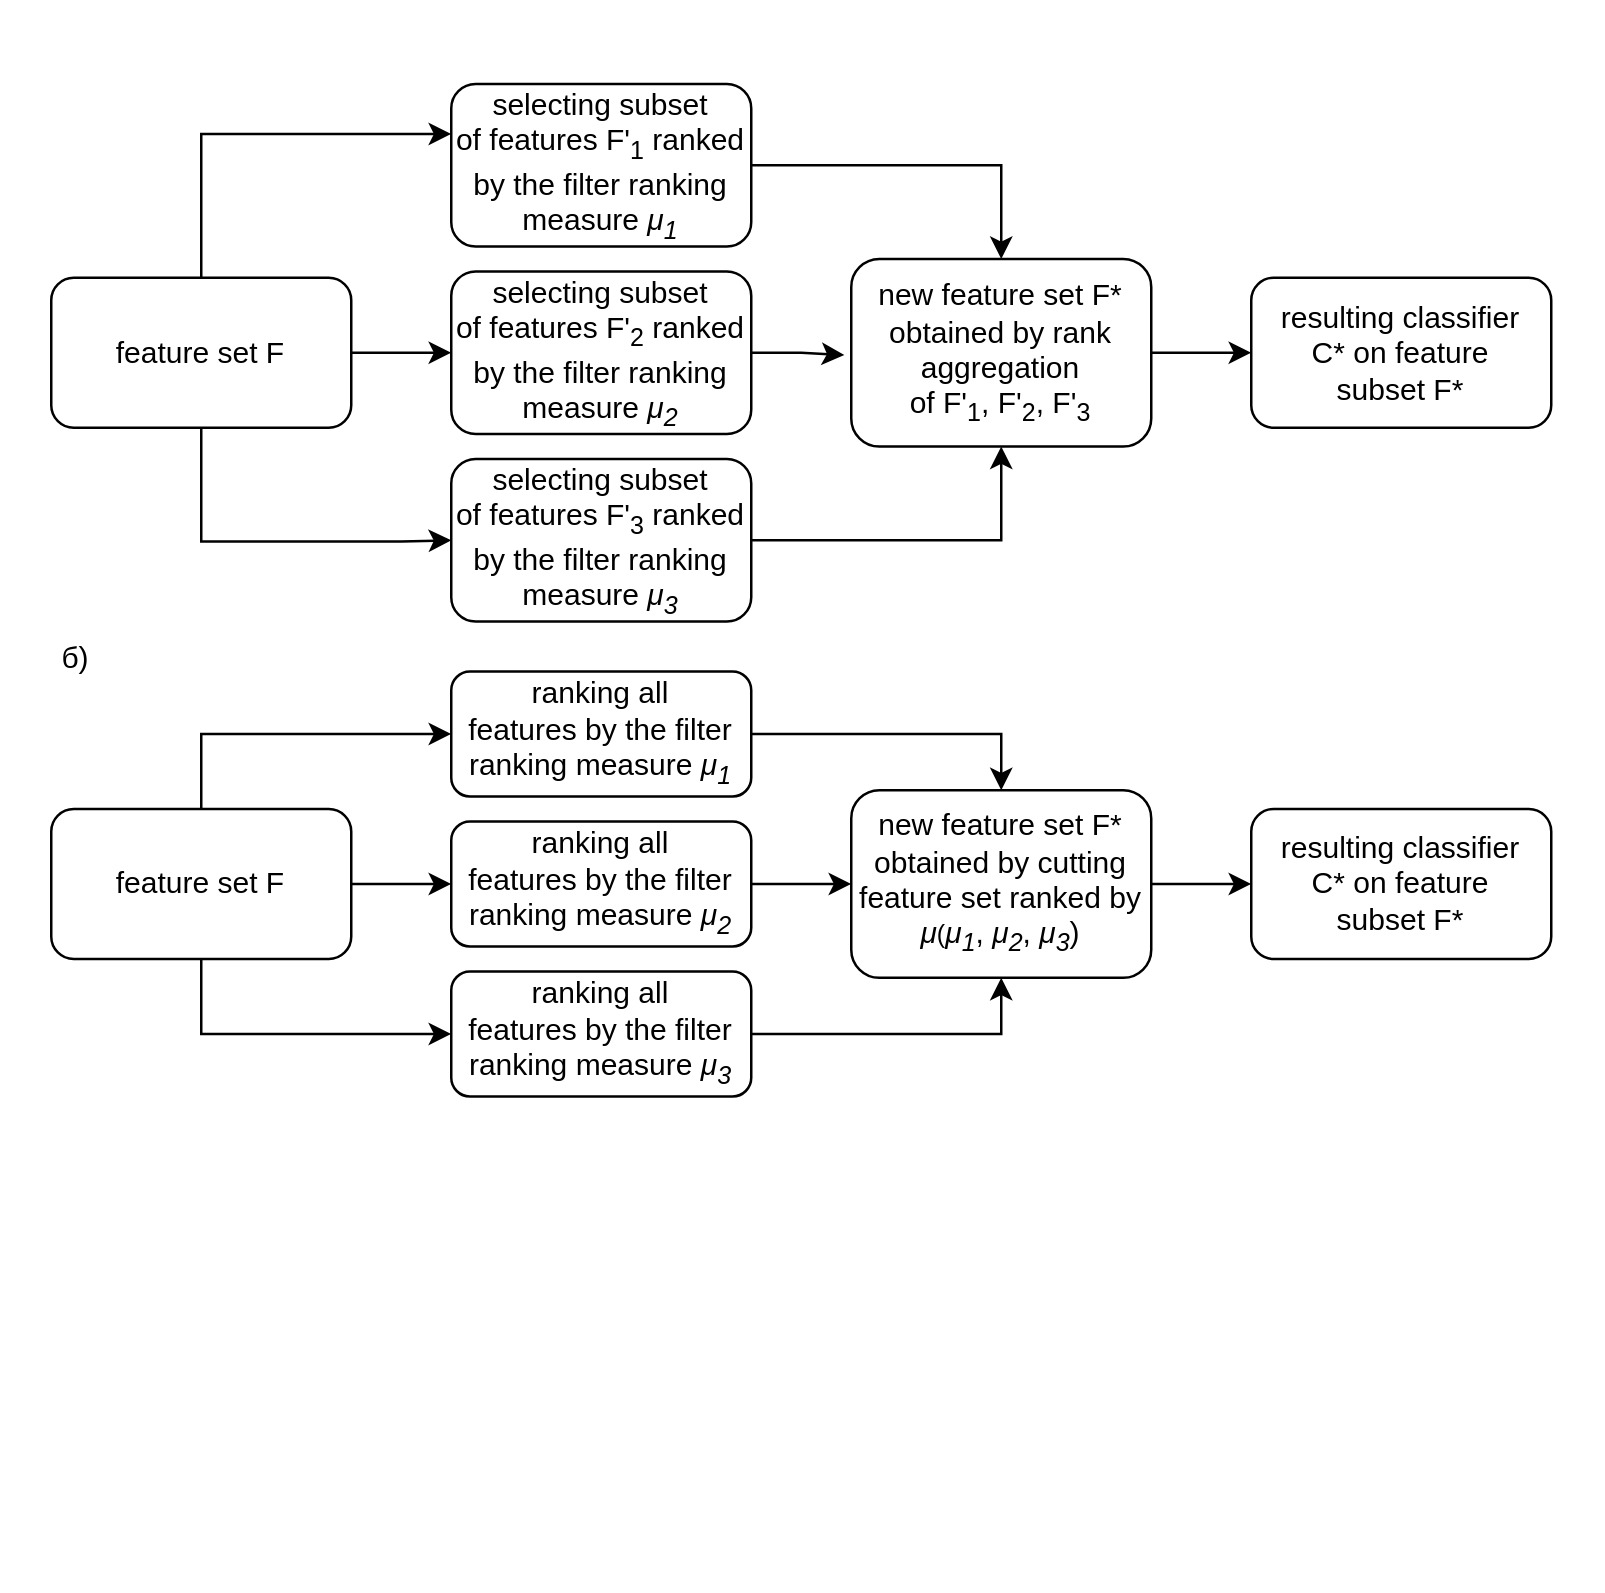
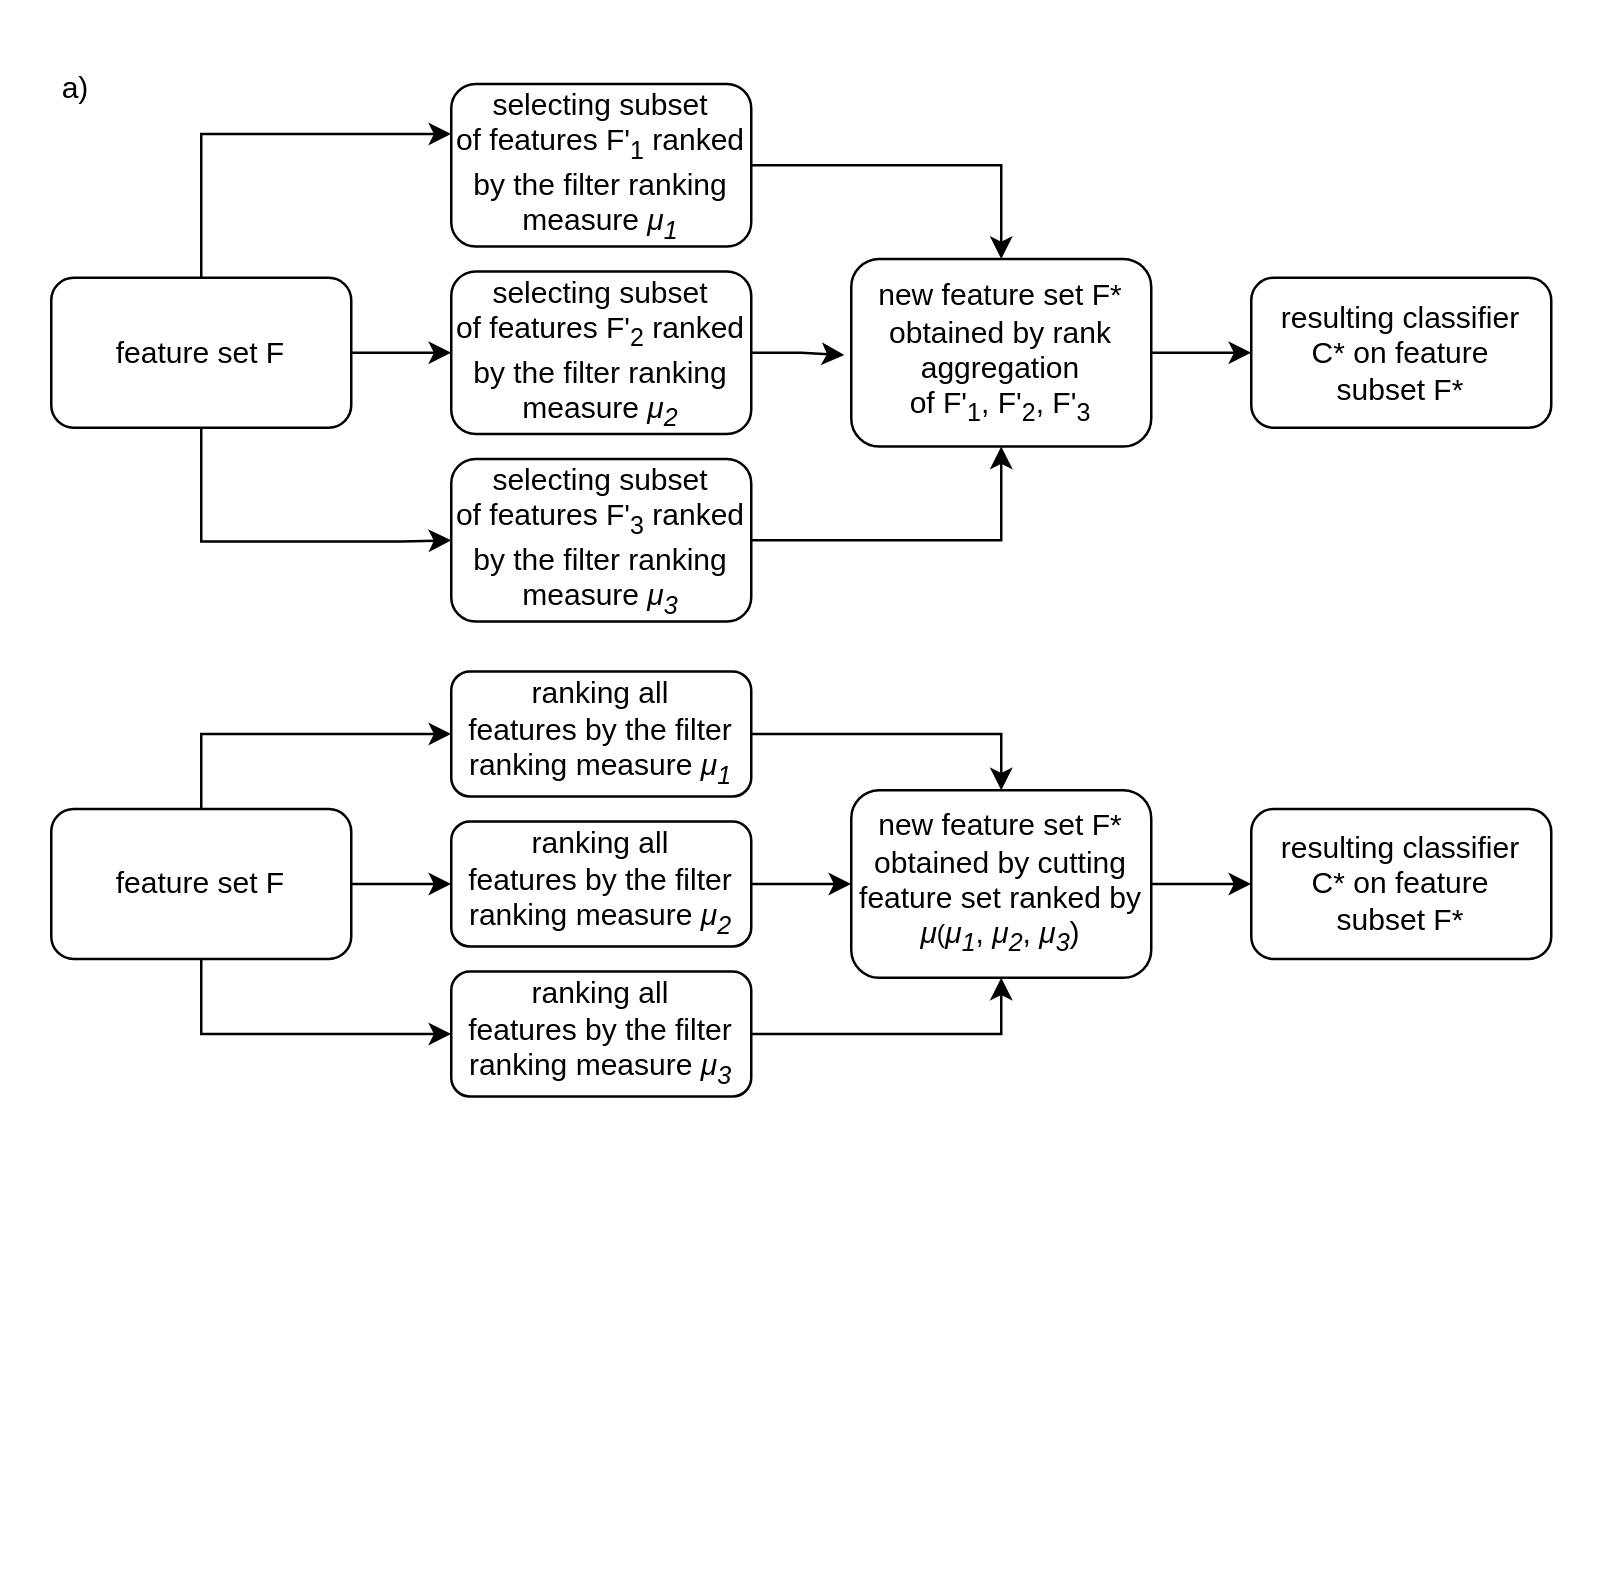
none -> (76, 89)
(76, 659) -> none
